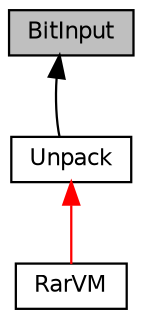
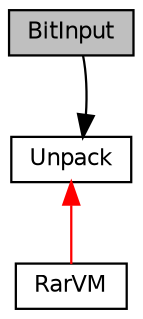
(56, 108) -> (86, 85)
